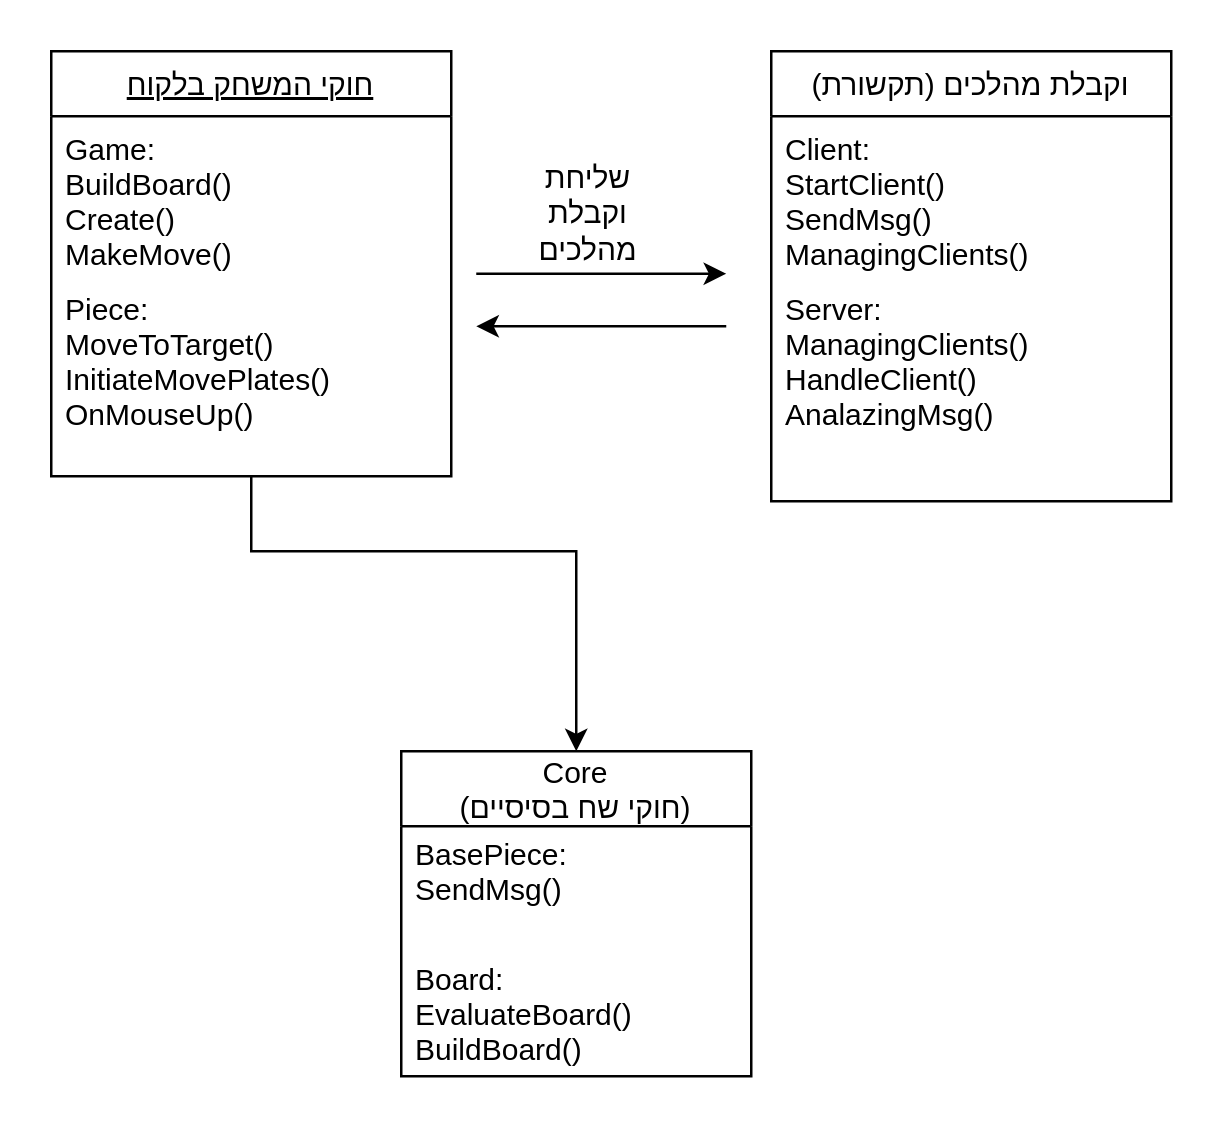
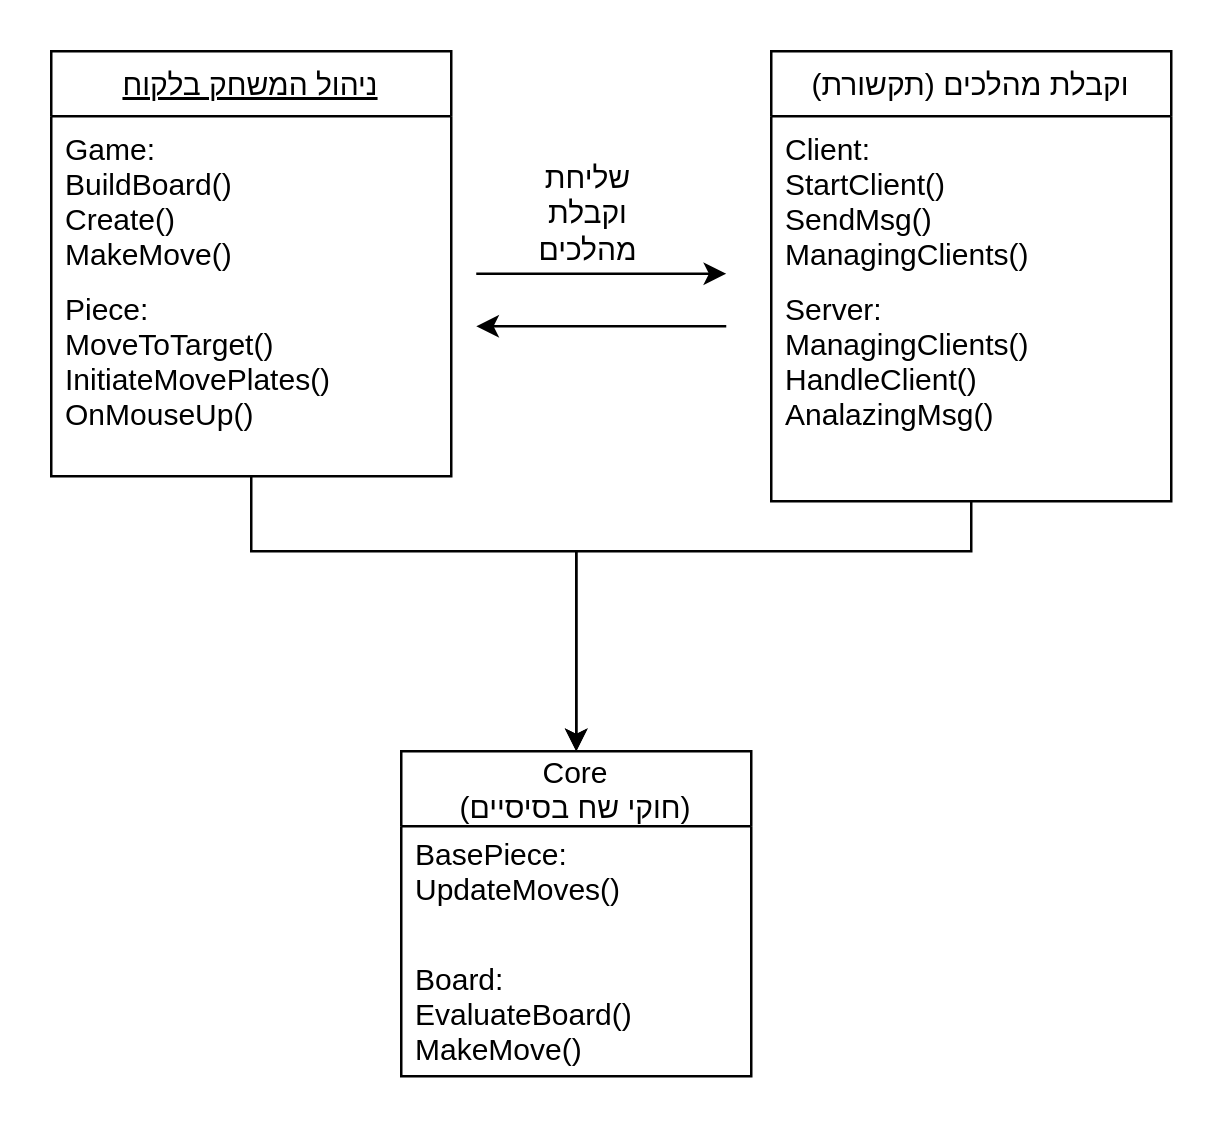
(250, 85) -> (250, 85)
none -> (799, 551)
(491, 855) -> (491, 855)
(462, 980) -> (462, 980)
